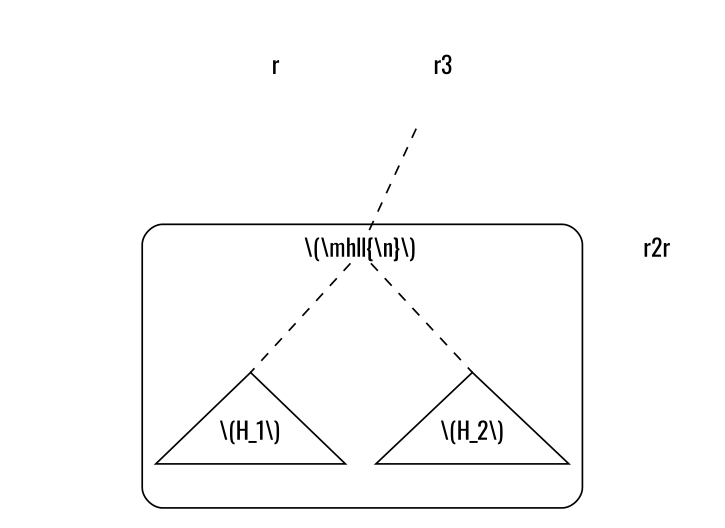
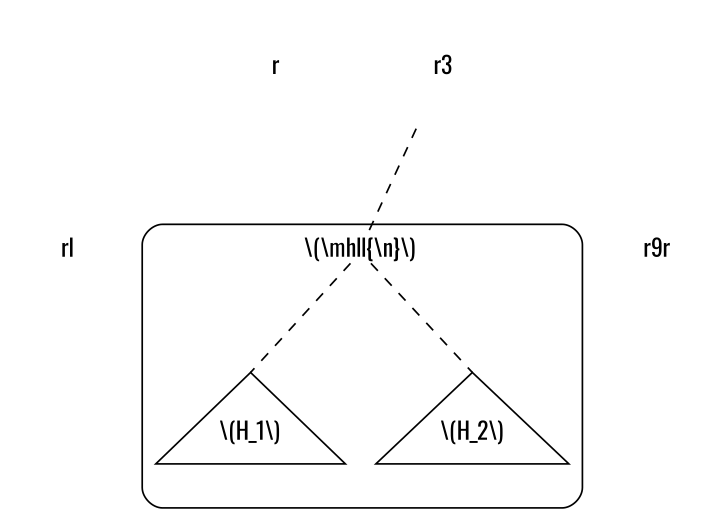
none -> (68, 251)
(657, 251) -> (657, 251)
